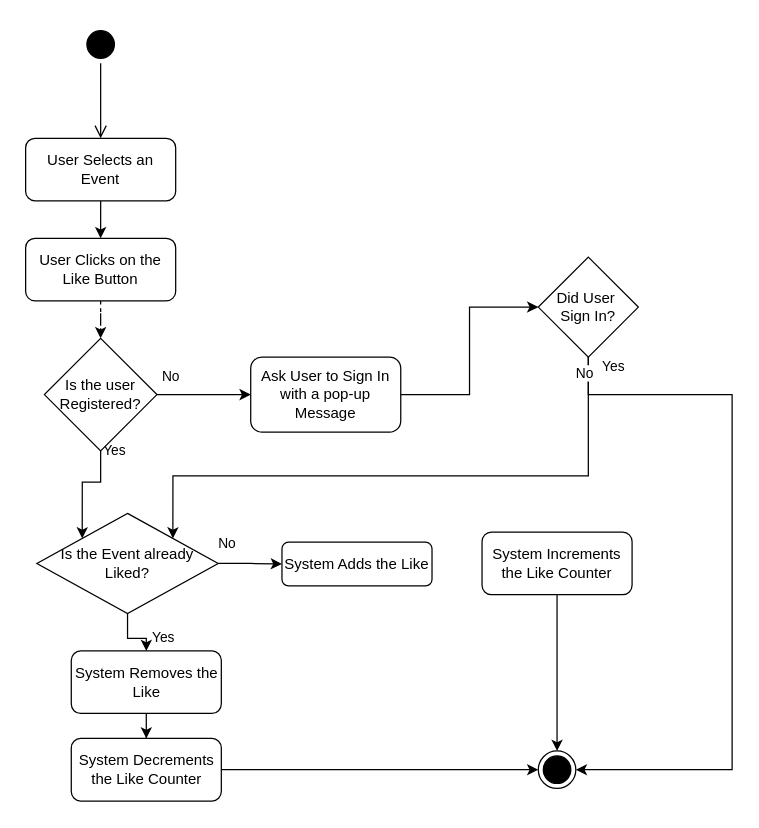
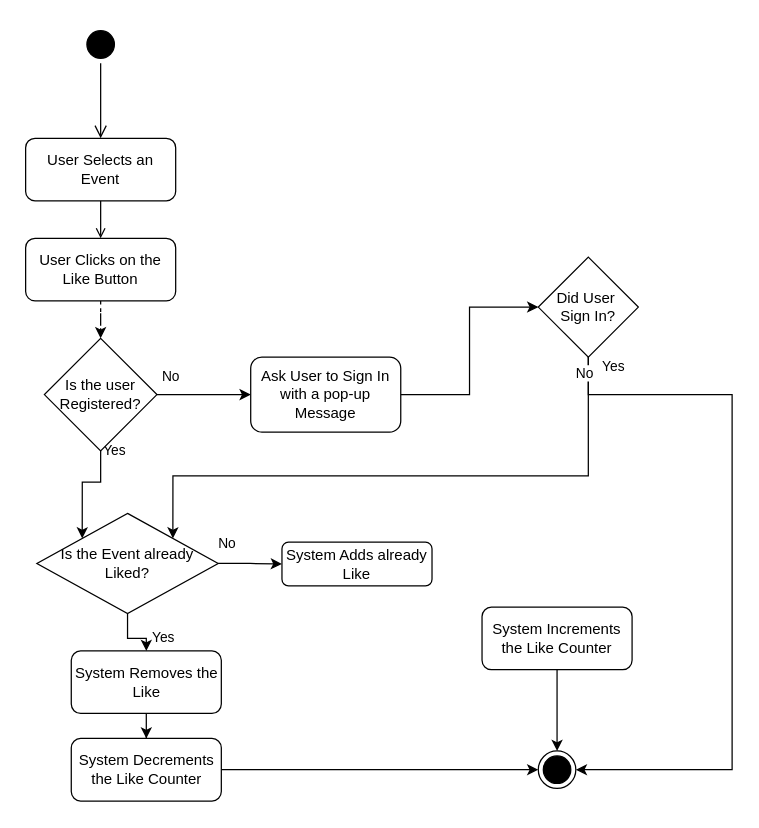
(101, 228) -> (101, 230)
(557, 563) -> (557, 638)
(357, 564) -> (357, 564)
